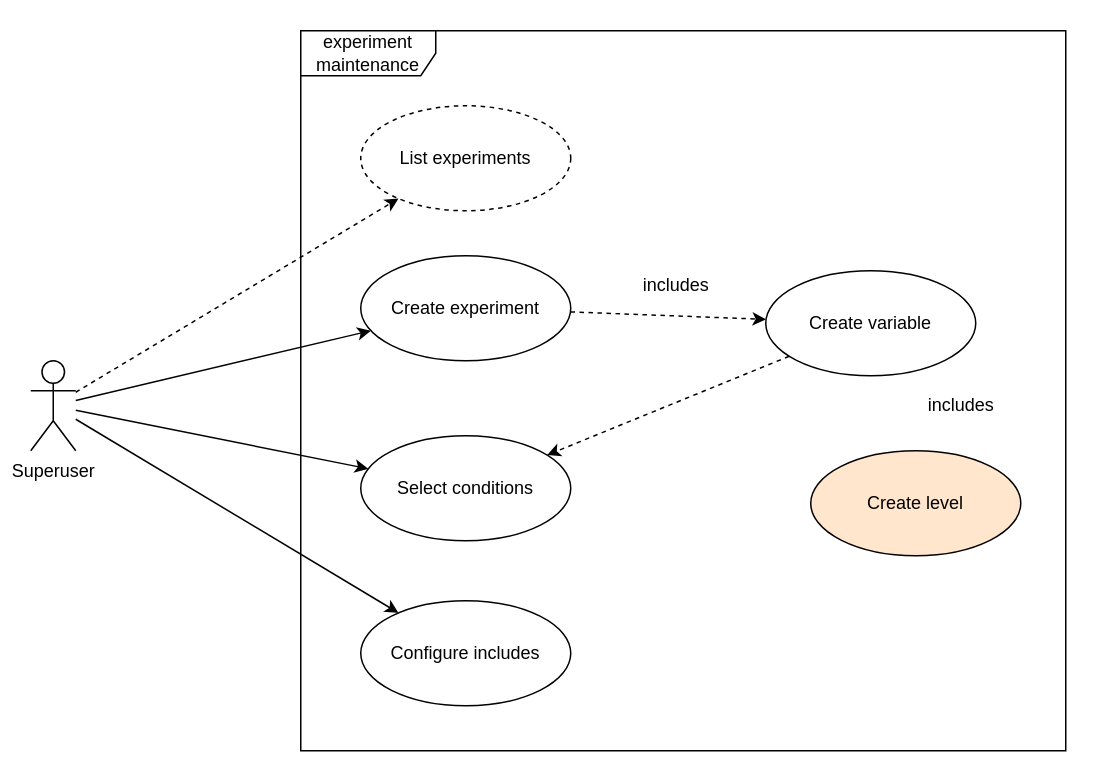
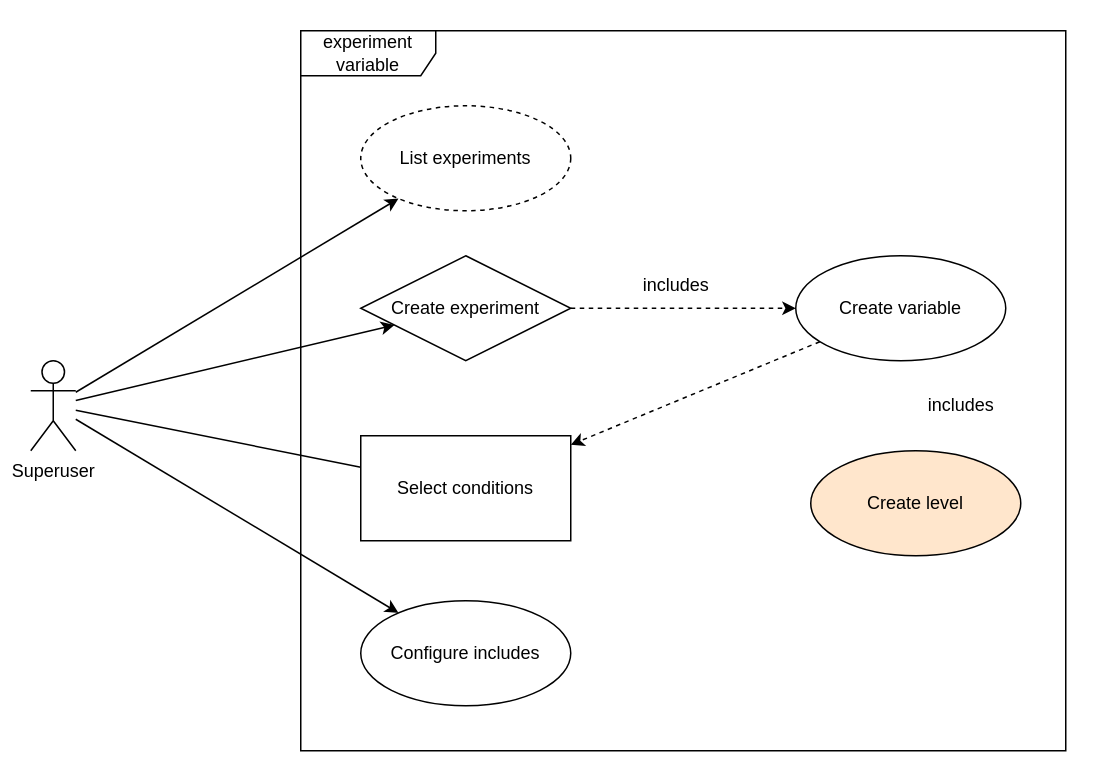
(368, 53) -> (368, 53)
(234, 297) -> (234, 297)
(466, 308) -> (466, 308)
(871, 323) -> (901, 308)
(357, 466) -> (358, 467)
(466, 488) -> (466, 488)
